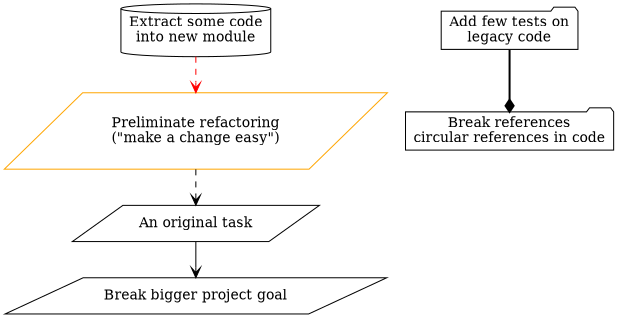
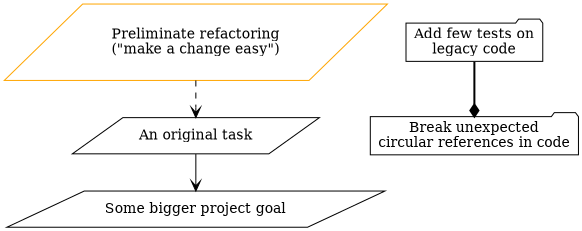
(196, 30) -> none
(510, 131) -> (474, 136)
(196, 296) -> (196, 209)
